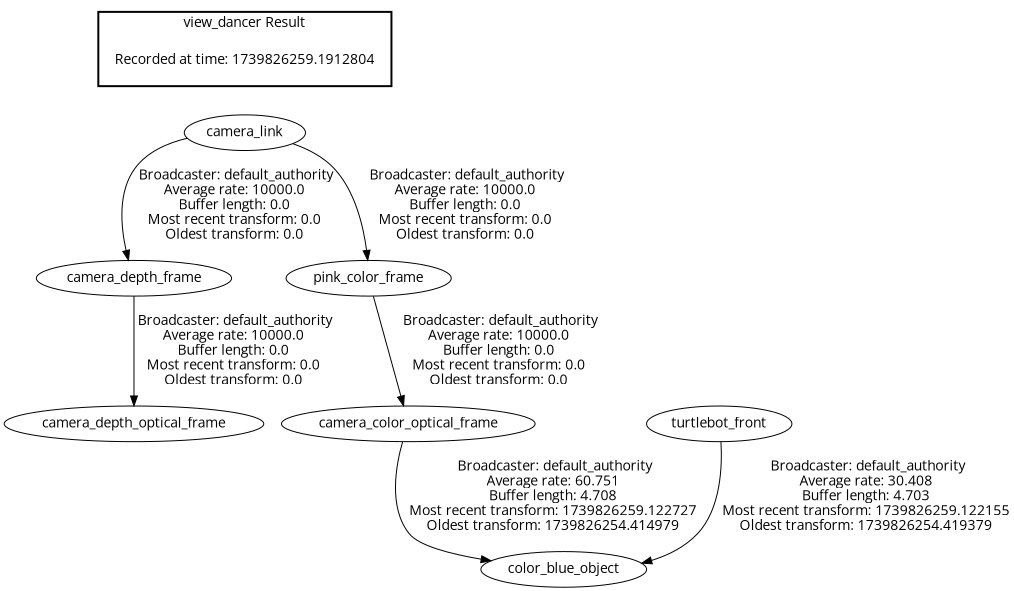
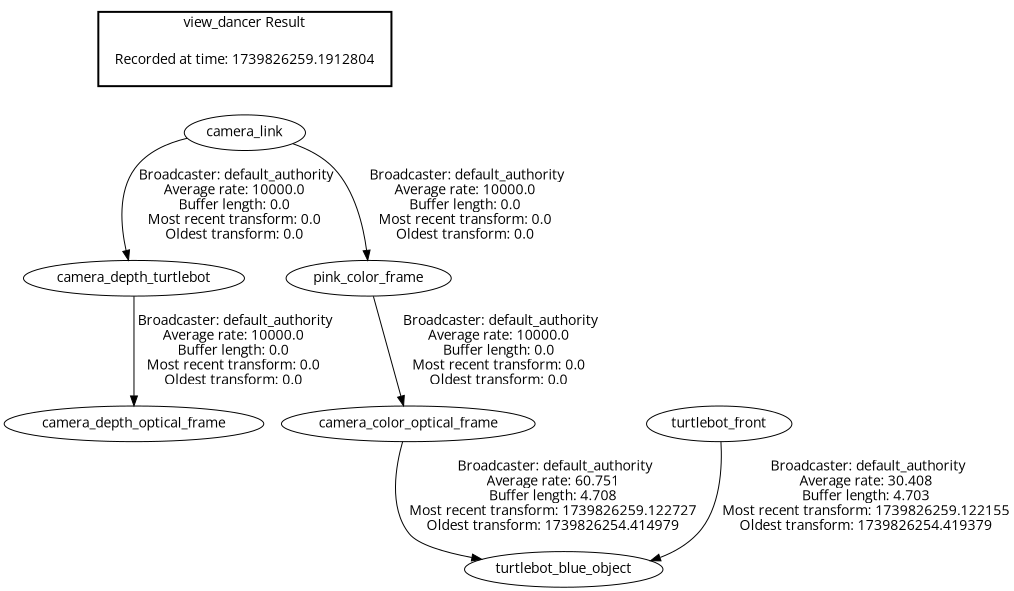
(134, 278) -> (134, 278)
(564, 569) -> (564, 569)
